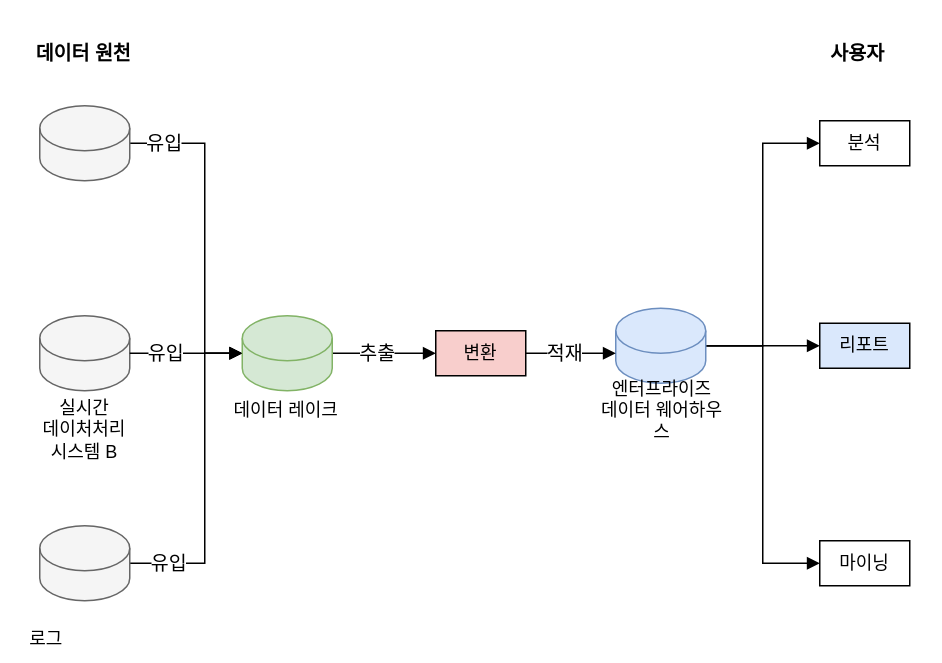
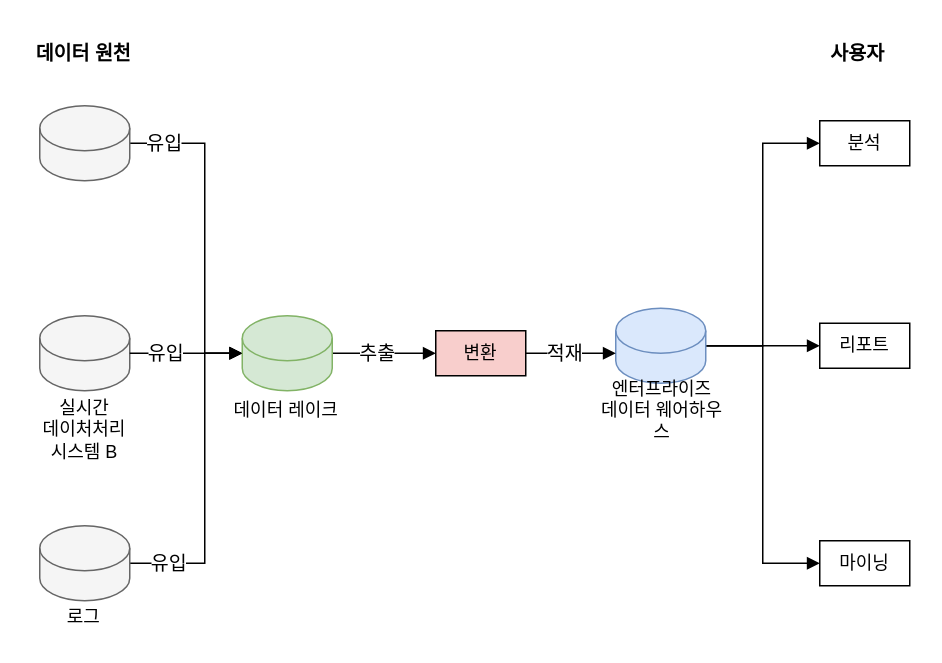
(865, 346) -> (865, 346)
(47, 639) -> (84, 617)
